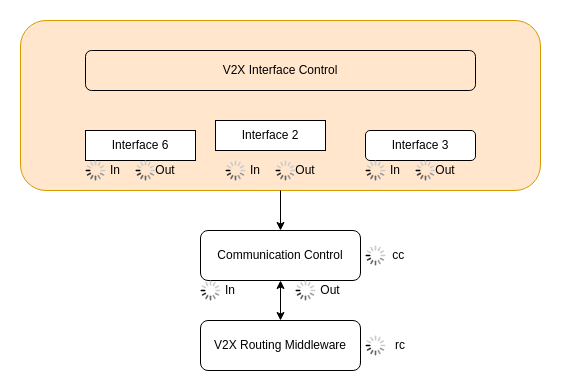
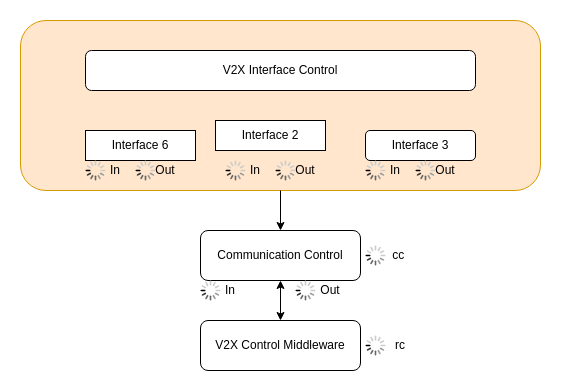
(281, 71) -> (281, 71)
(281, 346) -> (281, 346)
